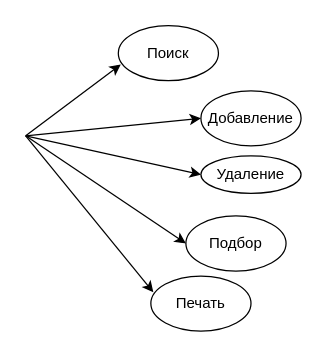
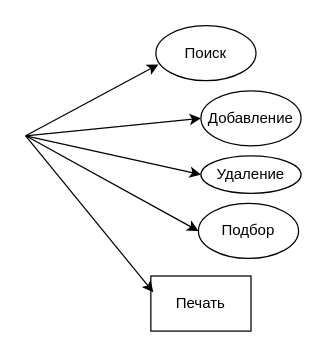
(168, 53) -> (206, 53)
(236, 243) -> (248, 231)
(201, 303) -> (201, 303)
